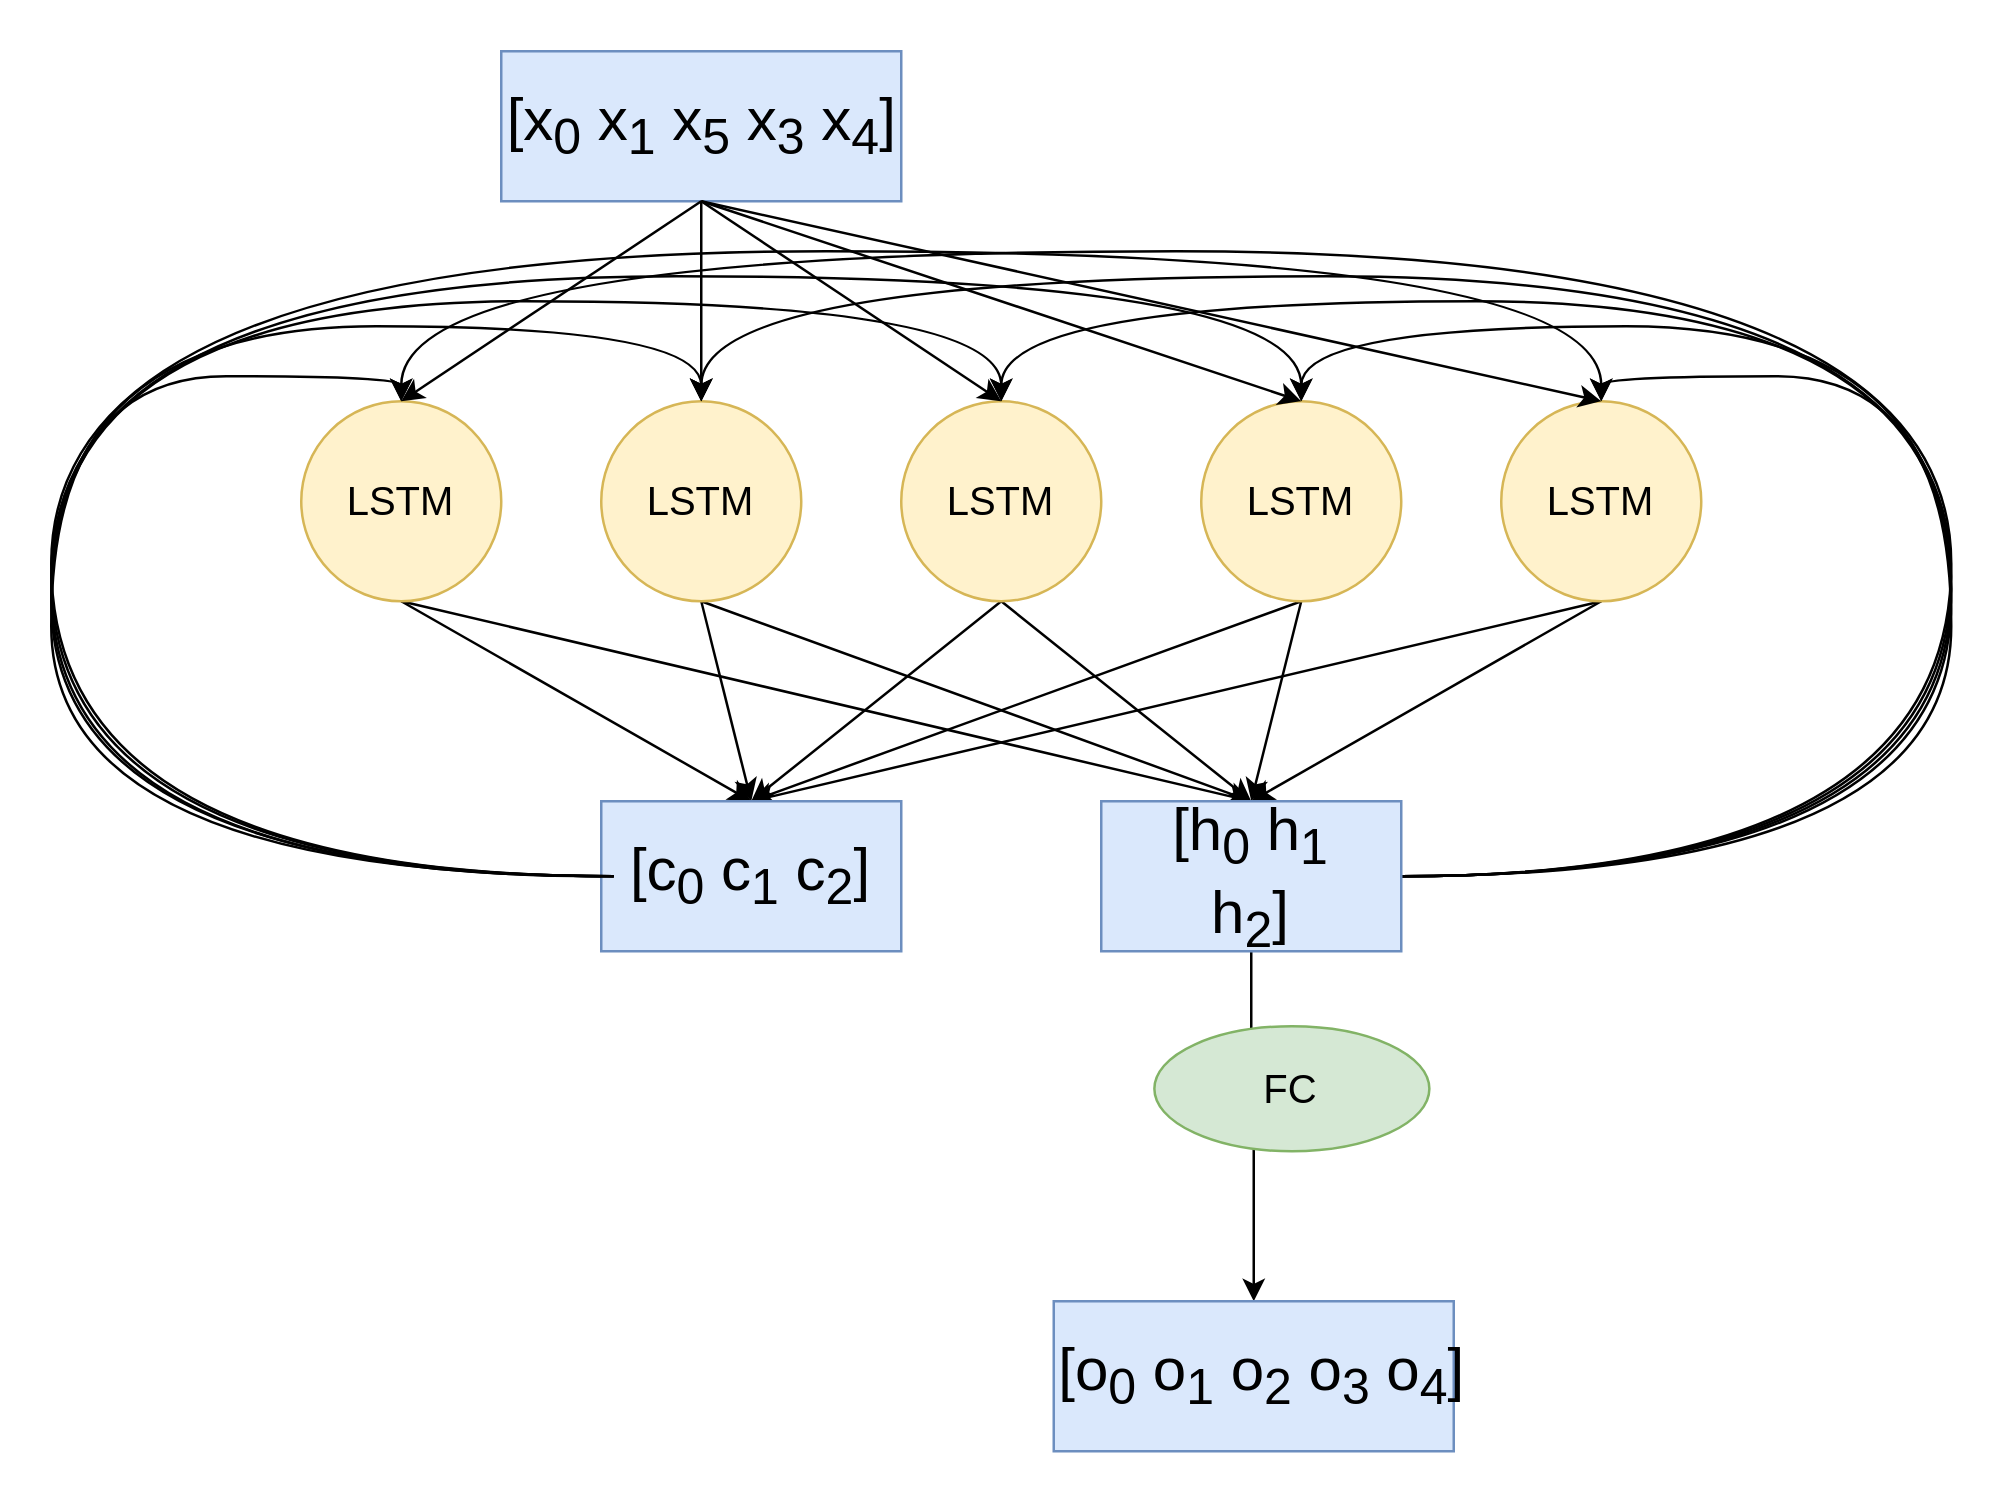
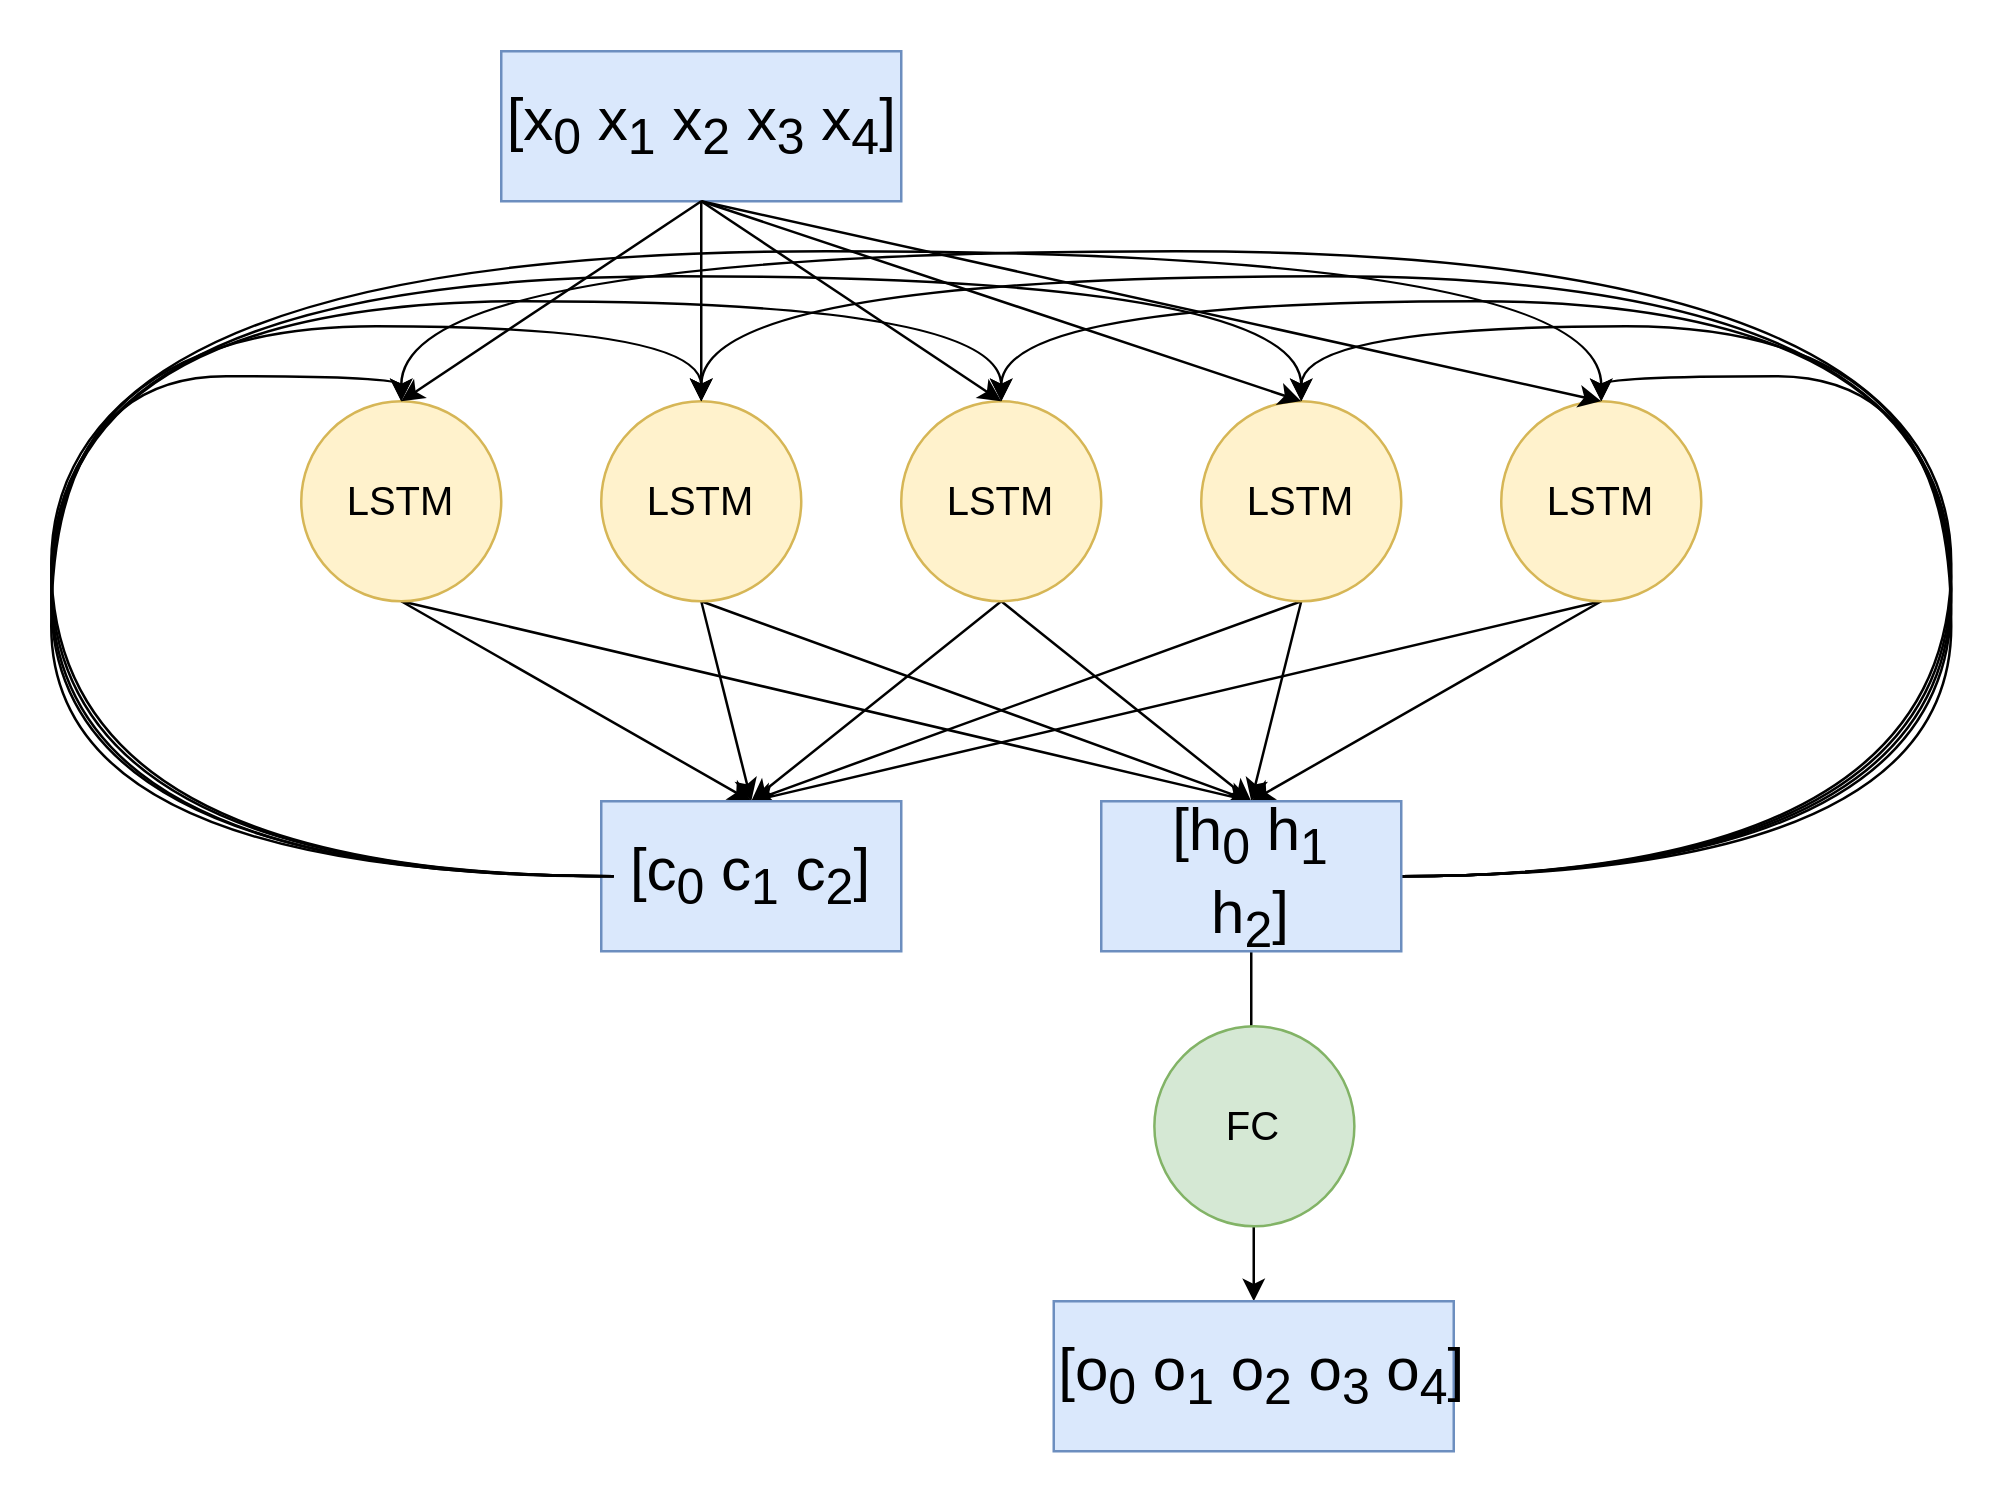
(703, 126) -> (703, 126)
(1292, 1089) -> (1254, 1126)
